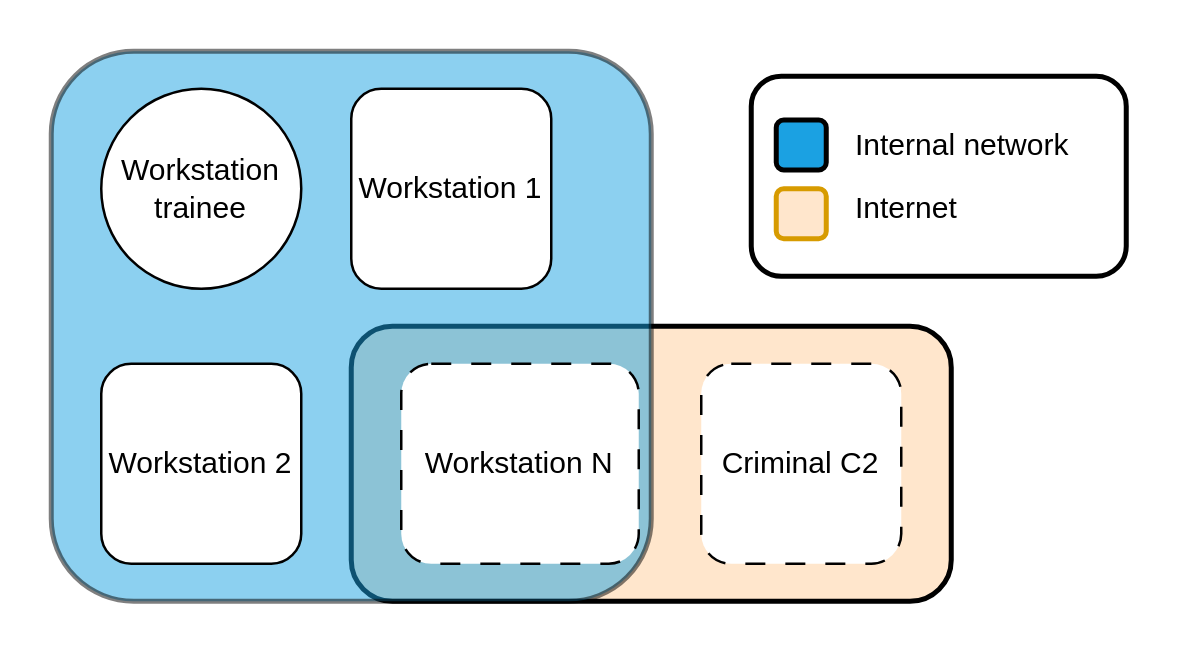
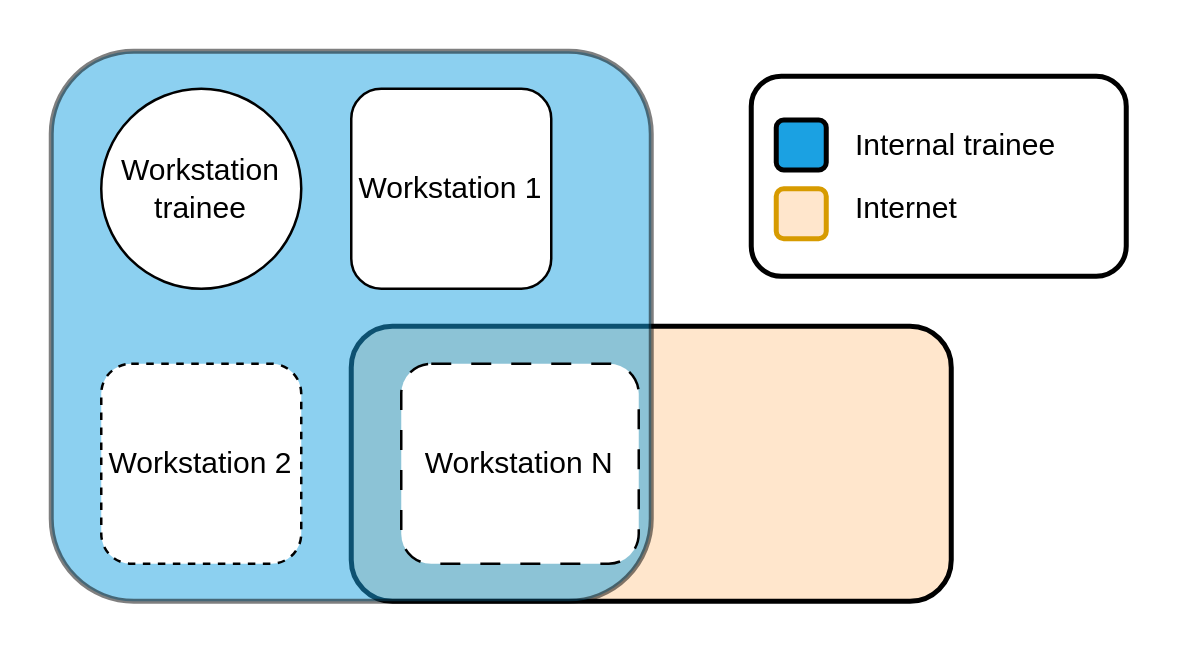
(979, 146) -> (979, 146)
(201, 464) -> (201, 464)
(801, 464) -> none
